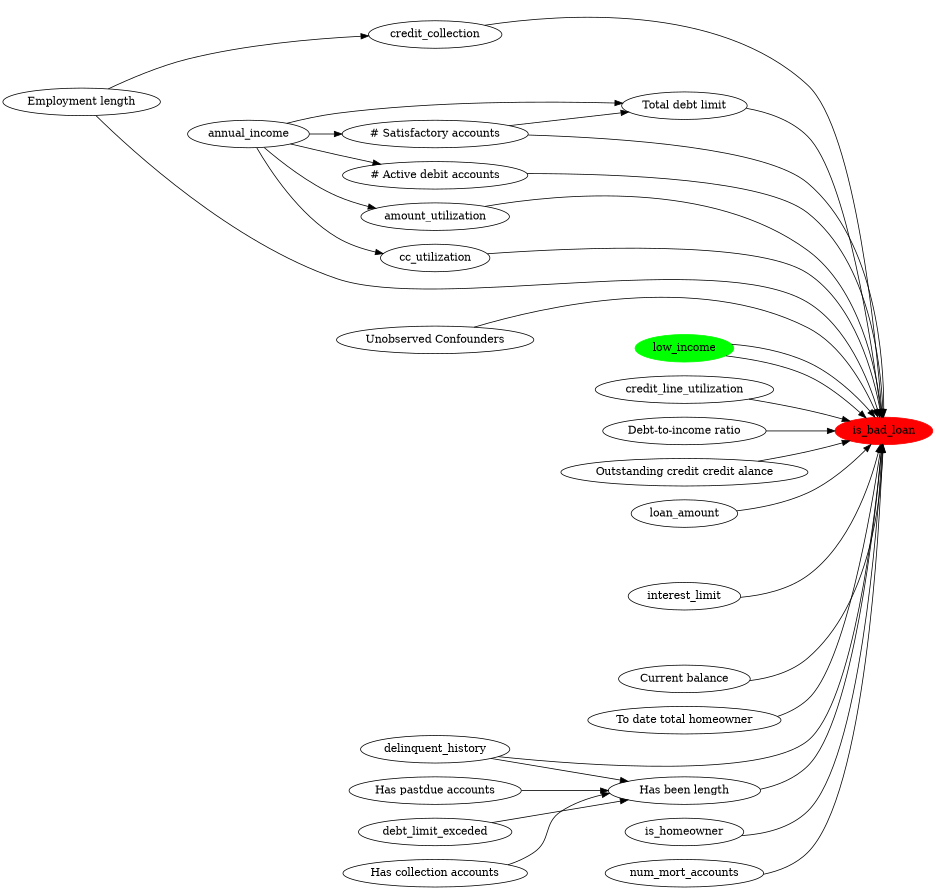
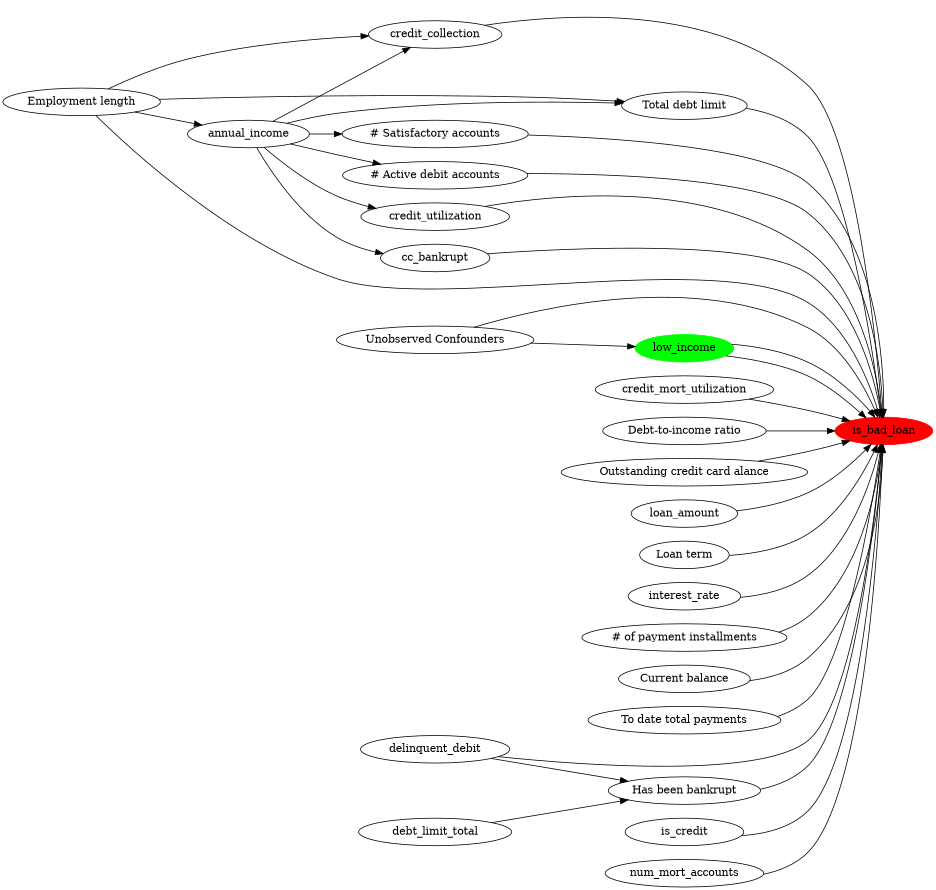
none -> (338, 86)
none -> (164, 118)
(565, 119) -> (388, 96)
(435, 217) -> (435, 217)
(435, 258) -> (435, 258)
none -> (579, 345)
(684, 390) -> (684, 390)
(684, 472) -> (684, 472)
none -> (684, 555)
(684, 596) -> (684, 596)
none -> (684, 638)
(684, 720) -> (684, 720)
(435, 749) -> (435, 749)
(435, 791) -> none
(684, 791) -> (684, 791)
(435, 832) -> (435, 832)
(684, 832) -> (684, 832)
(435, 873) -> none
